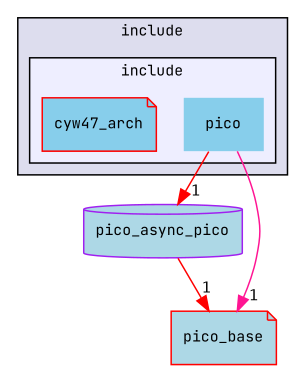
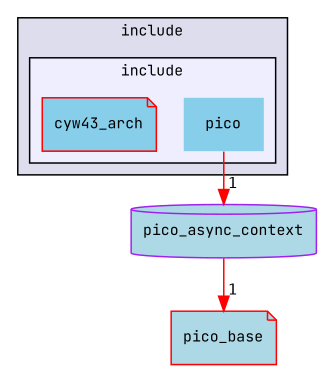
(99, 124) -> (99, 124)
(259, 224) -> none
(163, 231) -> (224, 231)
